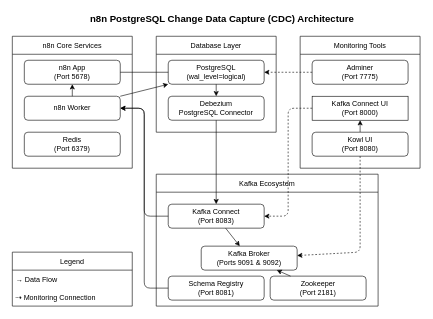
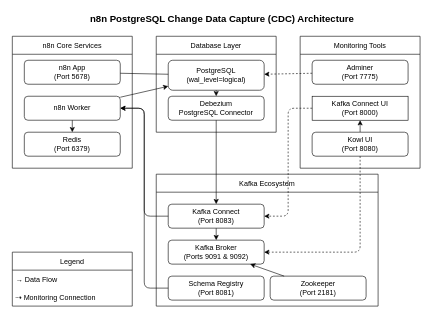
(216, 72) -> (216, 75)
(72, 89) -> (72, 126)
(249, 258) -> (216, 252)
